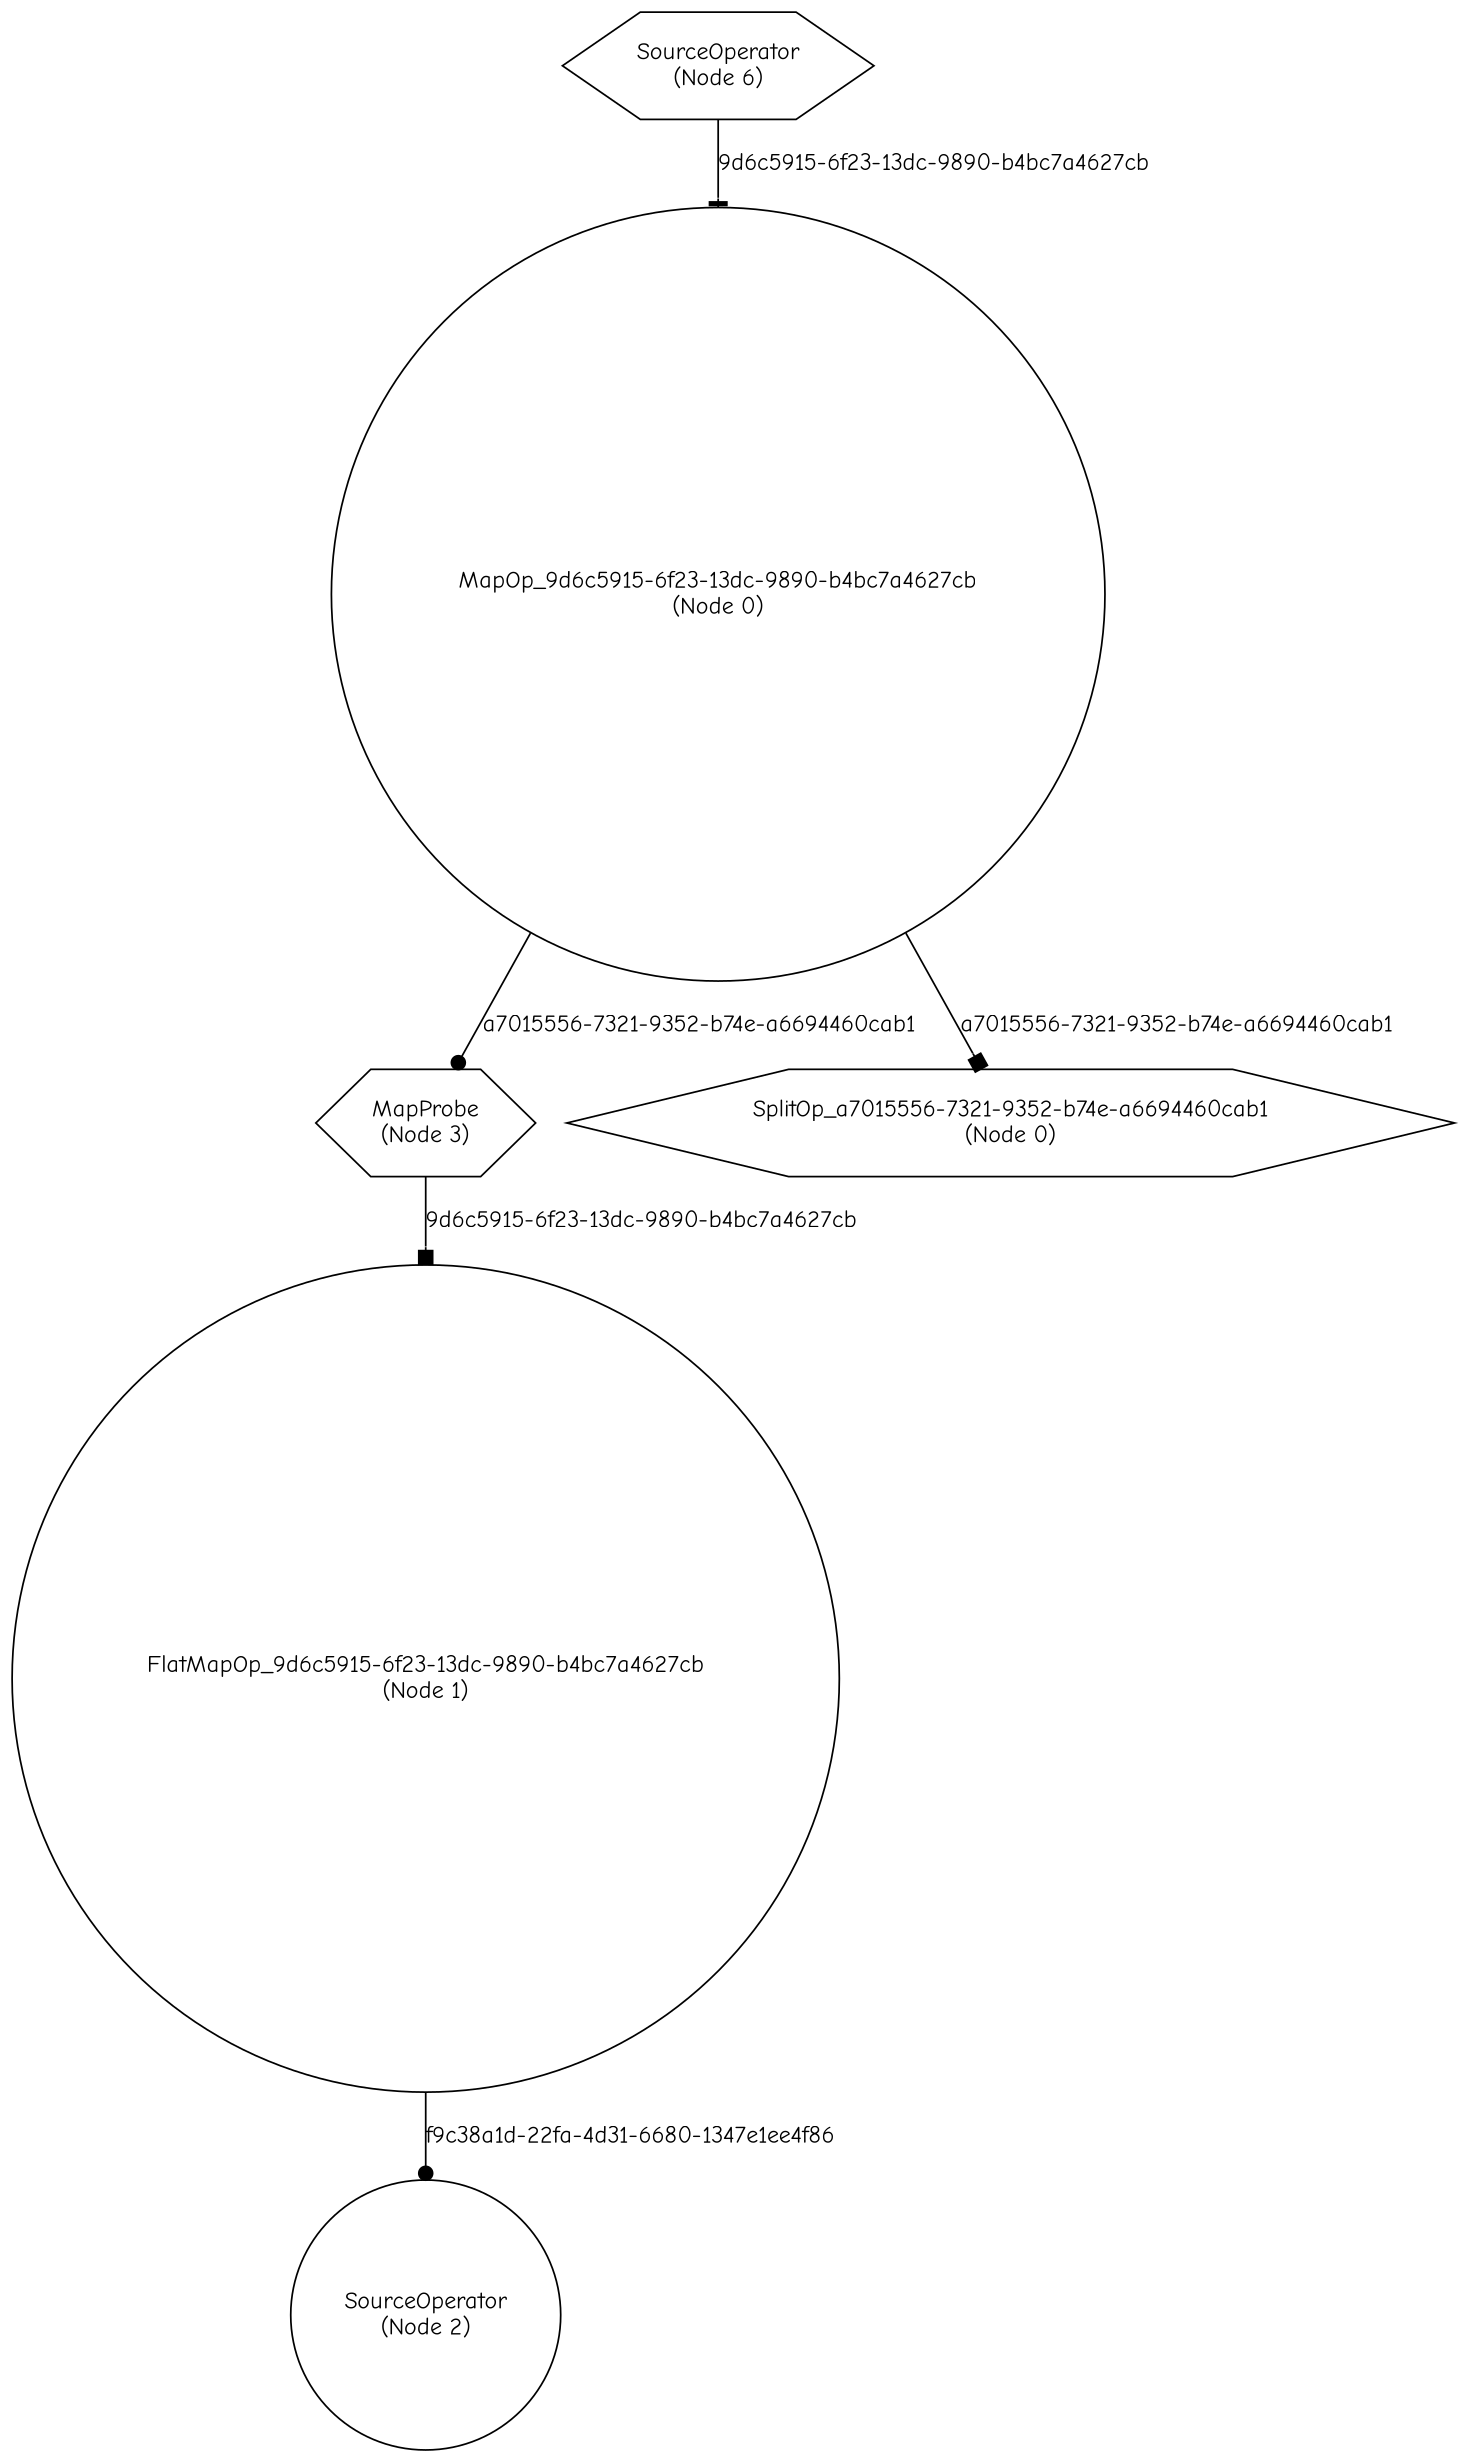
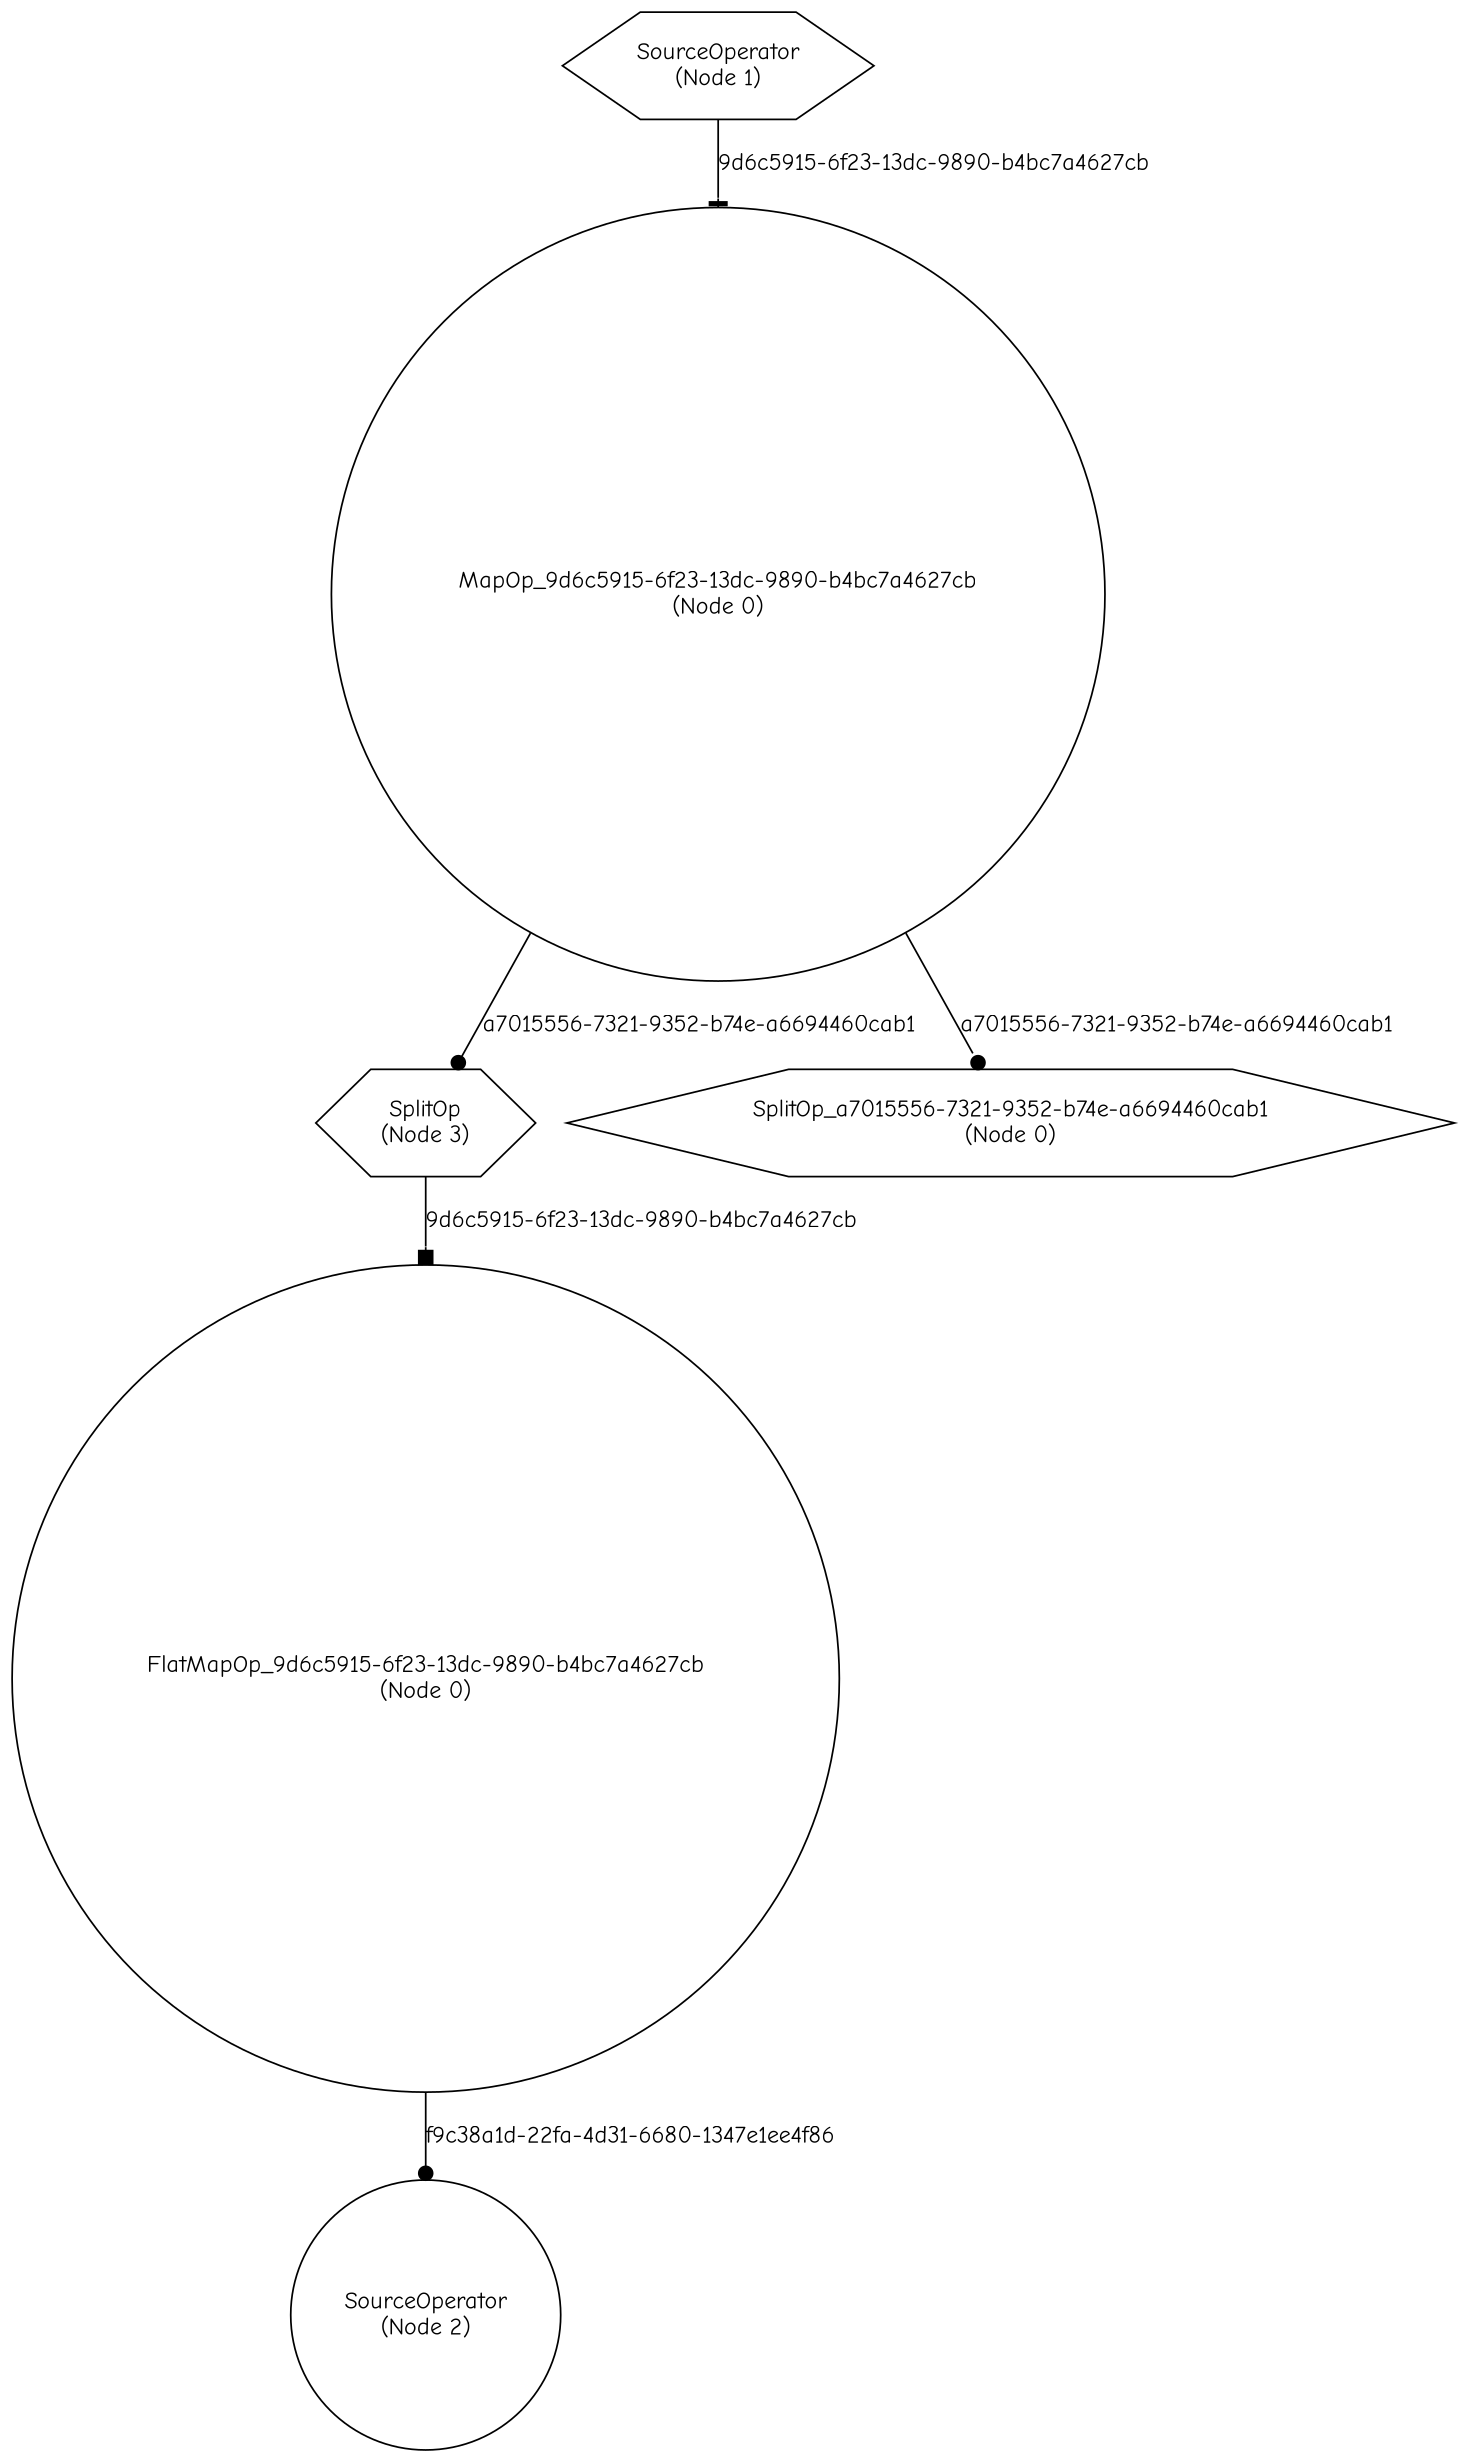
(718, 66) -> (718, 66)
(939, 993) -> (939, 993)
(426, 1123) -> (426, 1123)
(426, 1679) -> (426, 1679)
